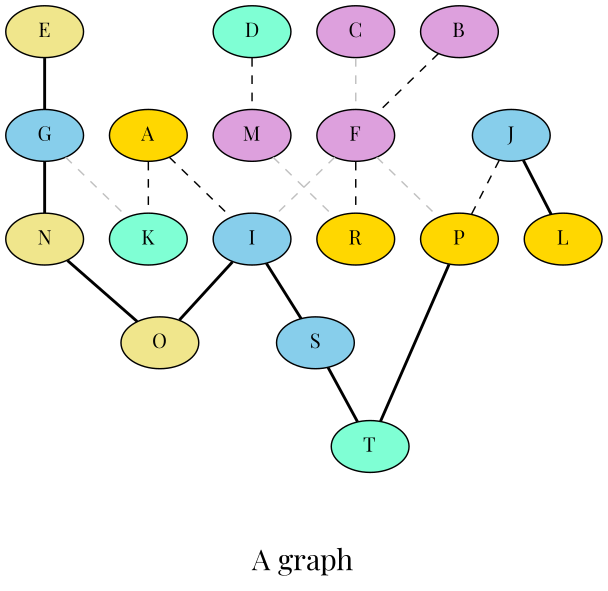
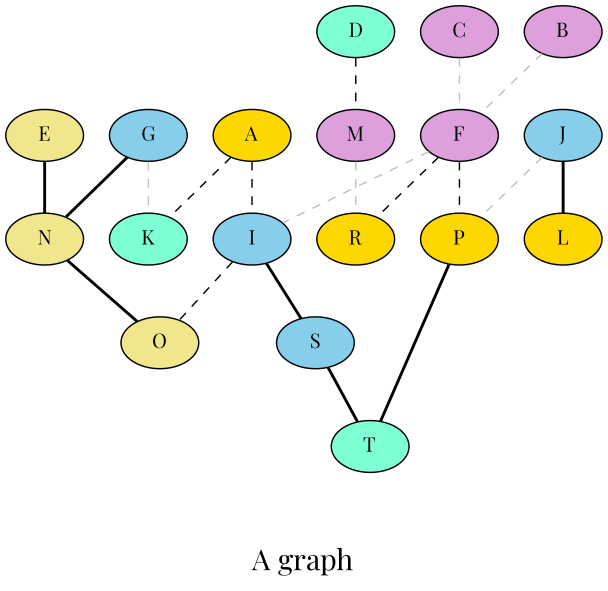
(408, 83) -> (511, 83)
(45, 84) -> (45, 187)
(407, 187) -> (459, 187)
(485, 187) -> (511, 187)
(206, 291) -> (206, 291)
